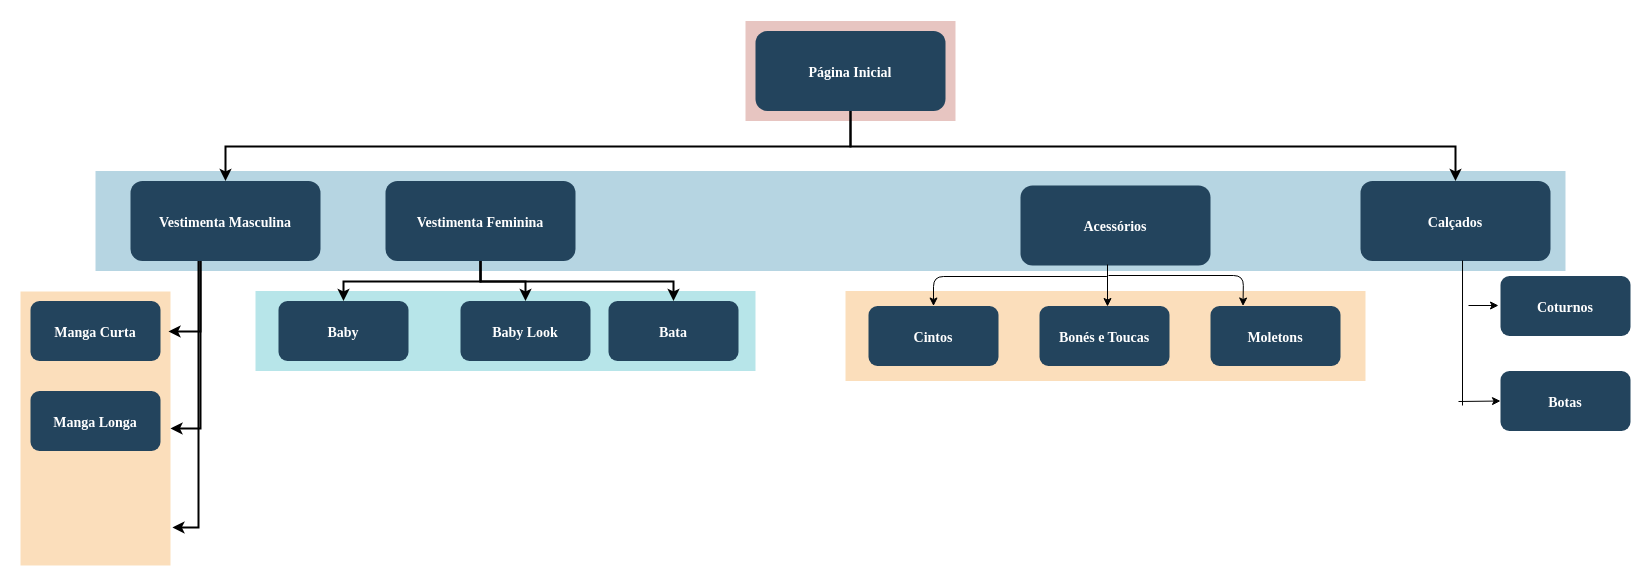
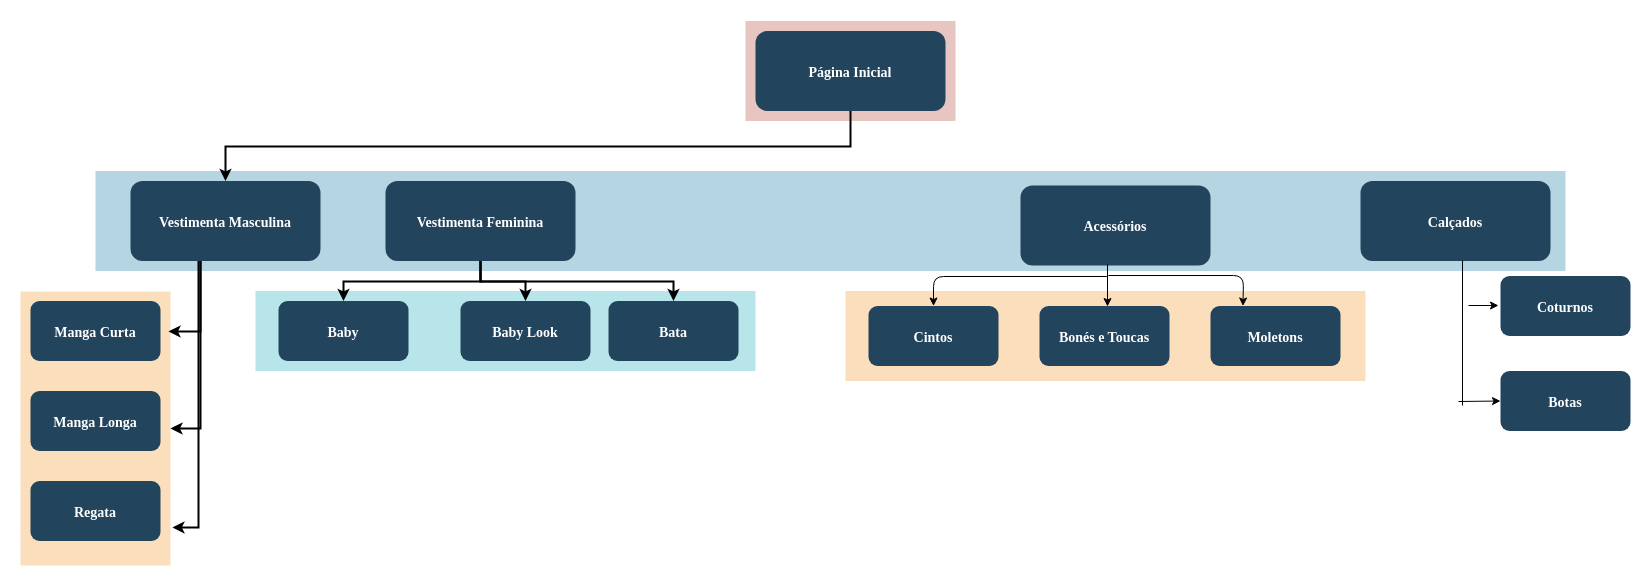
(1167, 147) -> none
none -> (96, 511)
